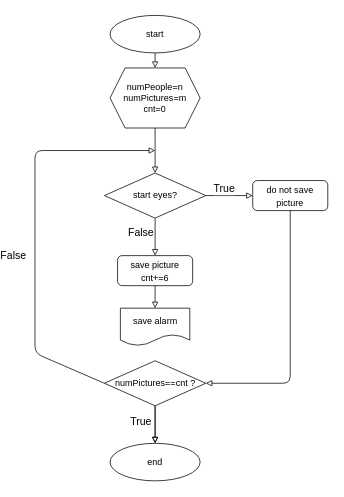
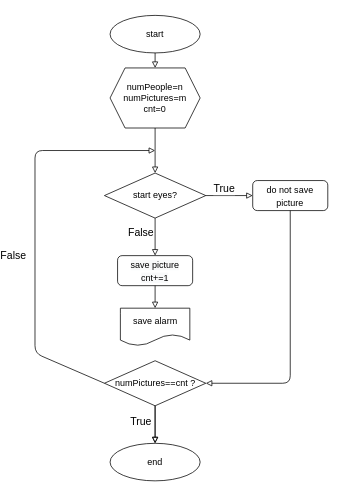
(155, 270) -> (155, 270)
